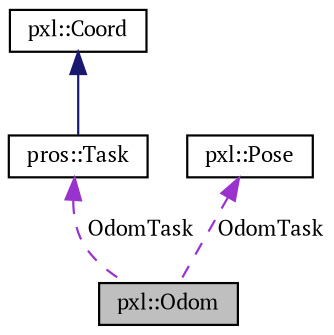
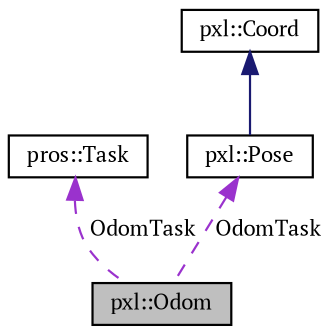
(78, 105) -> (250, 105)
